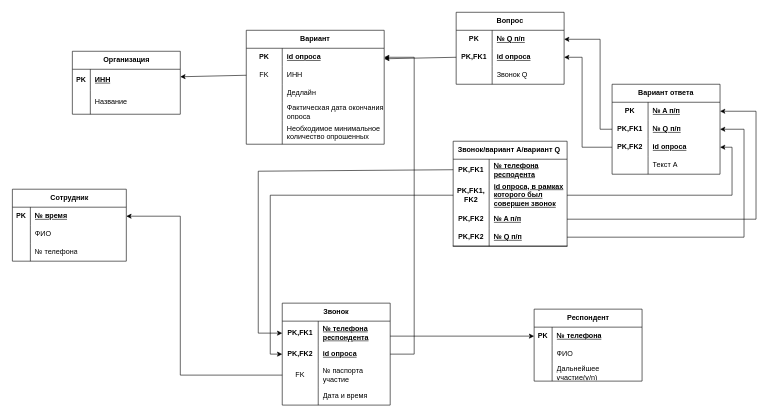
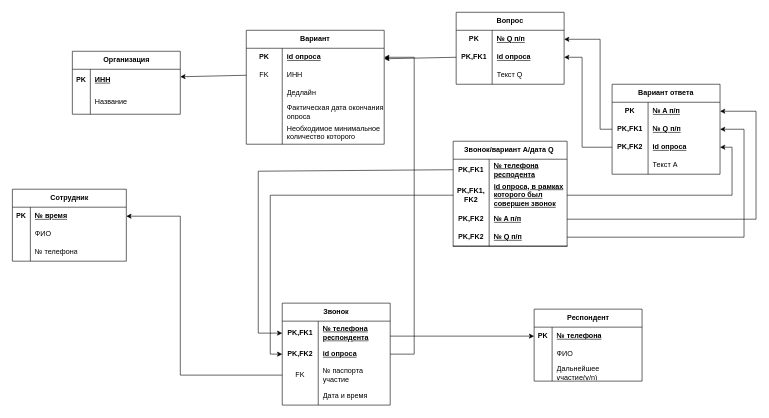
(512, 75) -> (510, 75)
(332, 128) -> (332, 128)
(510, 150) -> (510, 150)
